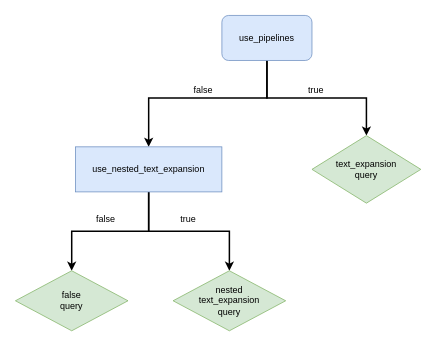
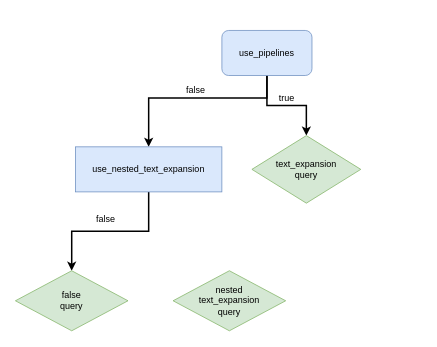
(267, 38) -> (267, 53)
(366, 169) -> (306, 169)
(206, 231) -> none
